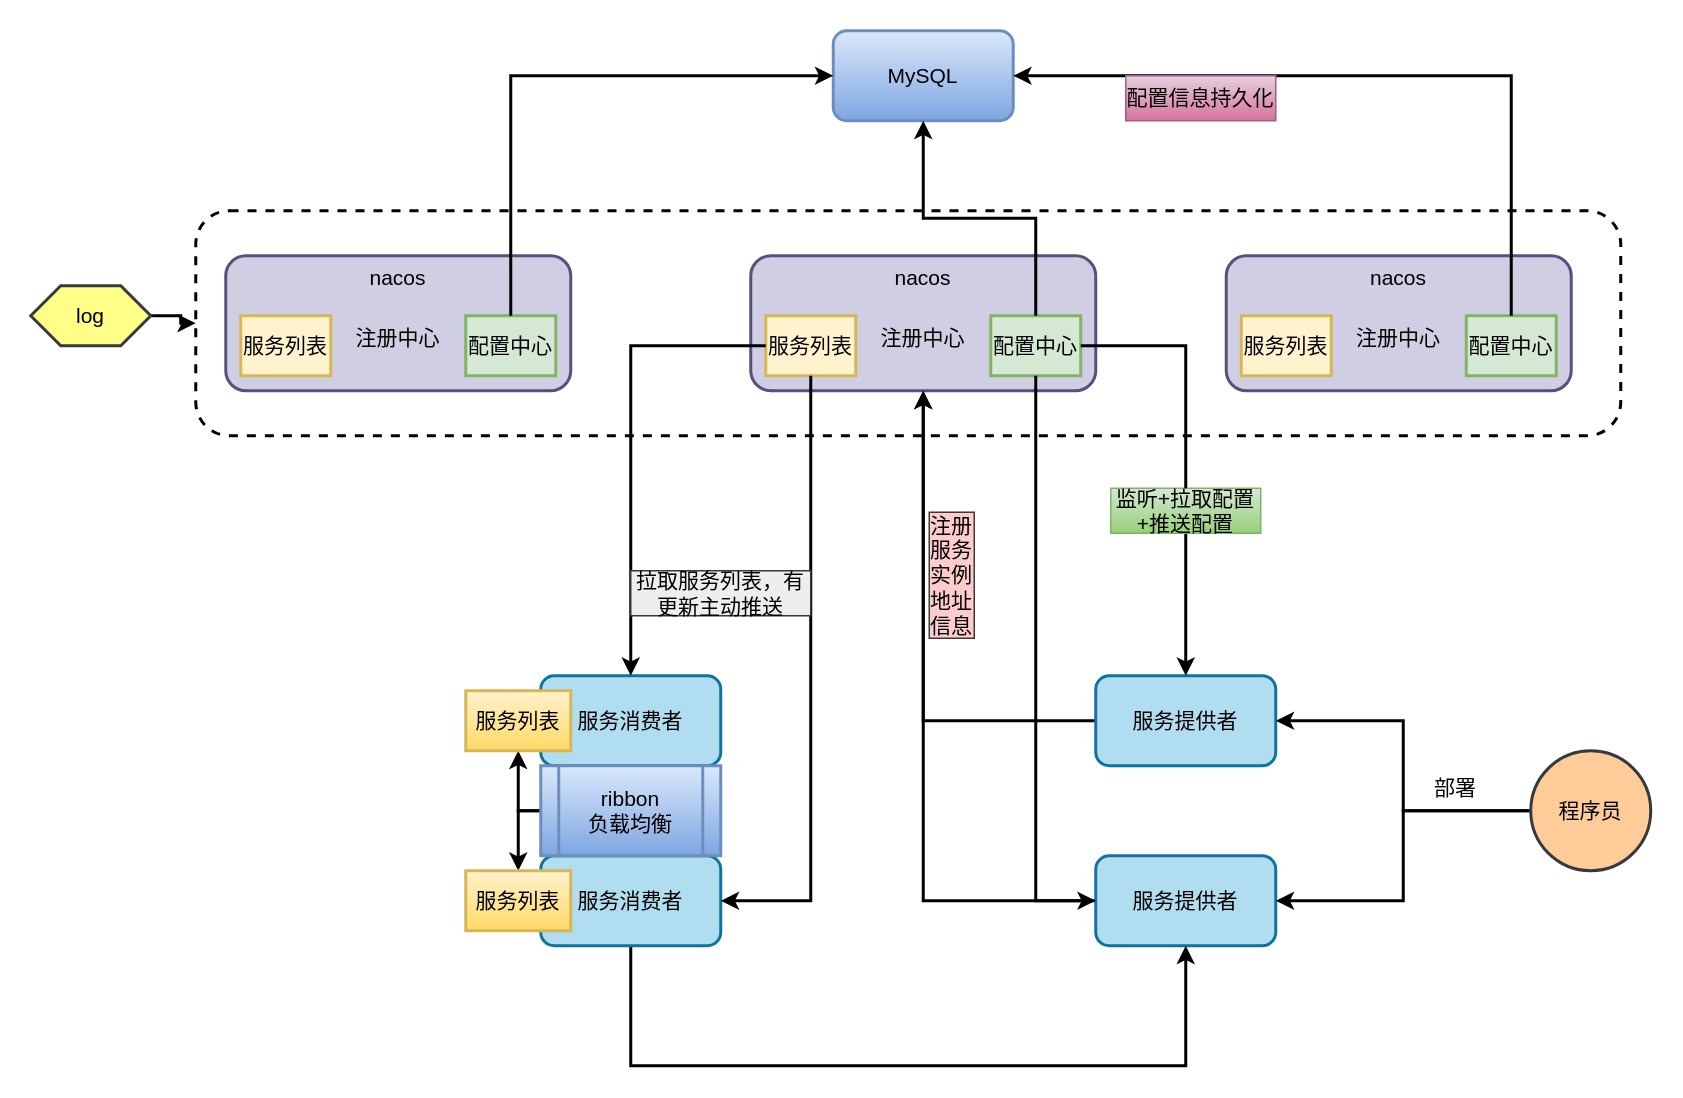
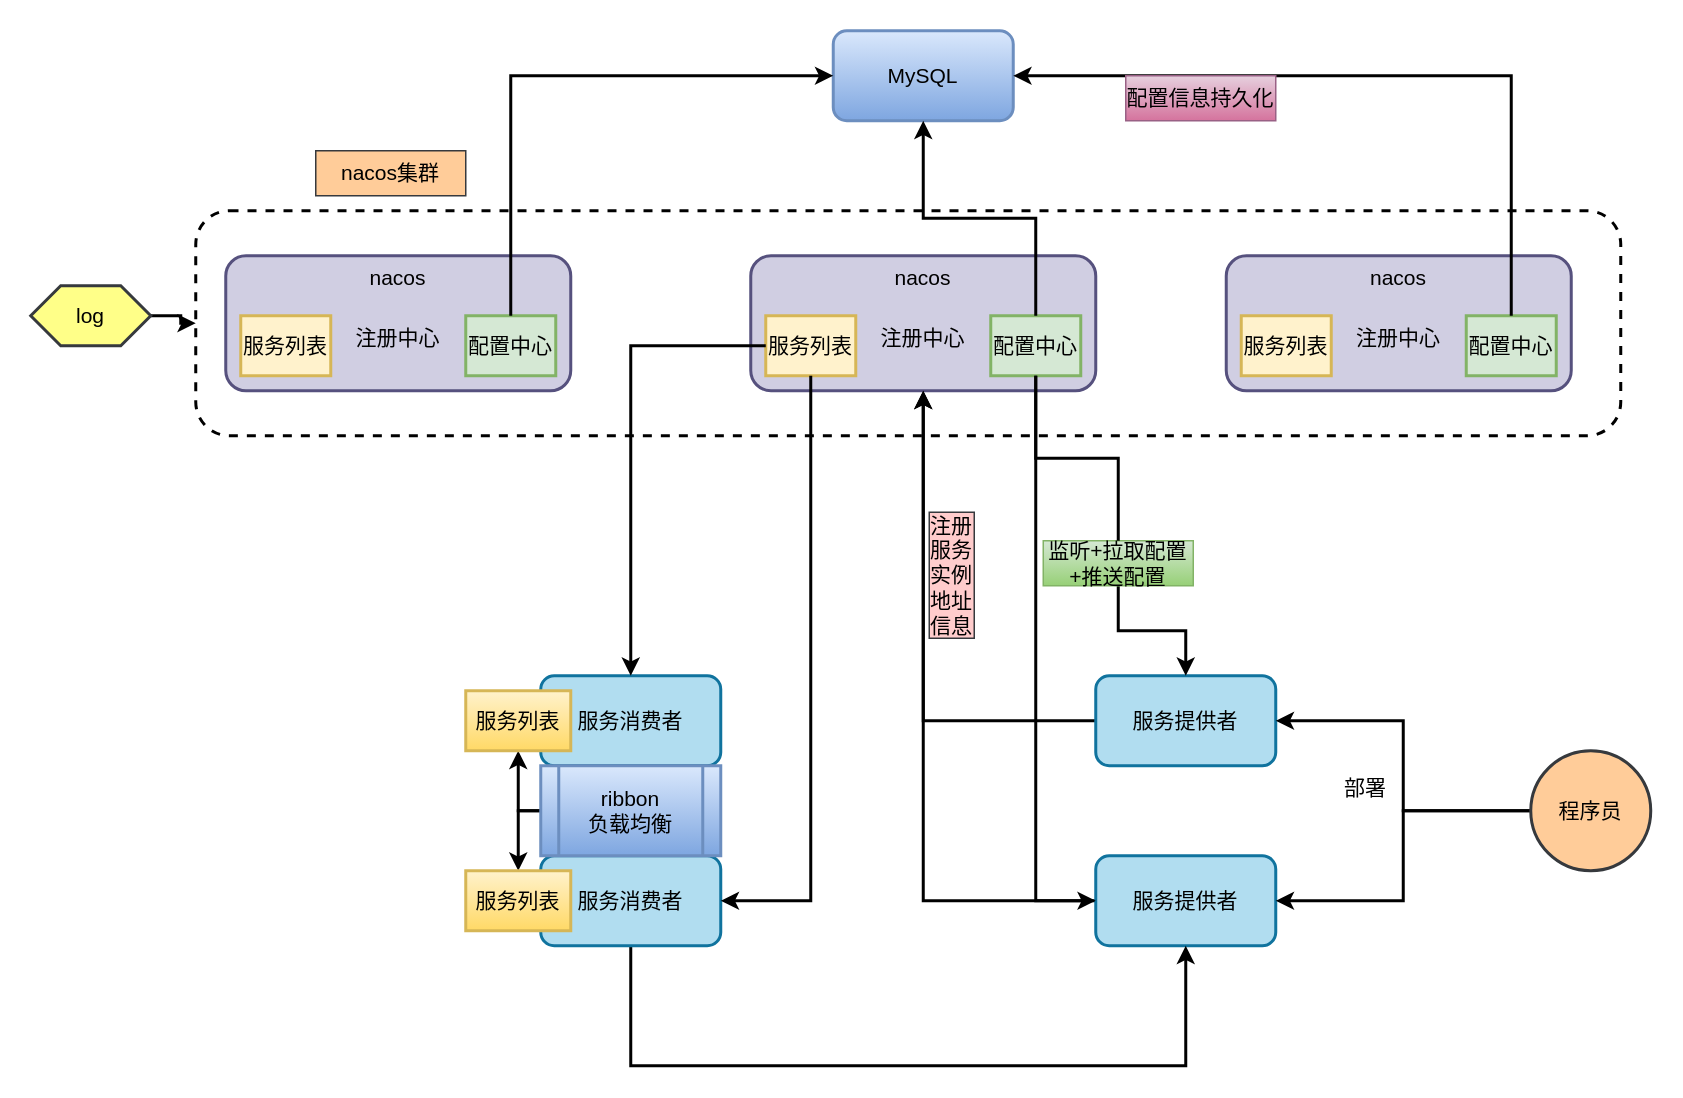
none -> (391, 173)
(1186, 511) -> (1118, 563)
(721, 593) -> none
(1456, 788) -> (1366, 788)
